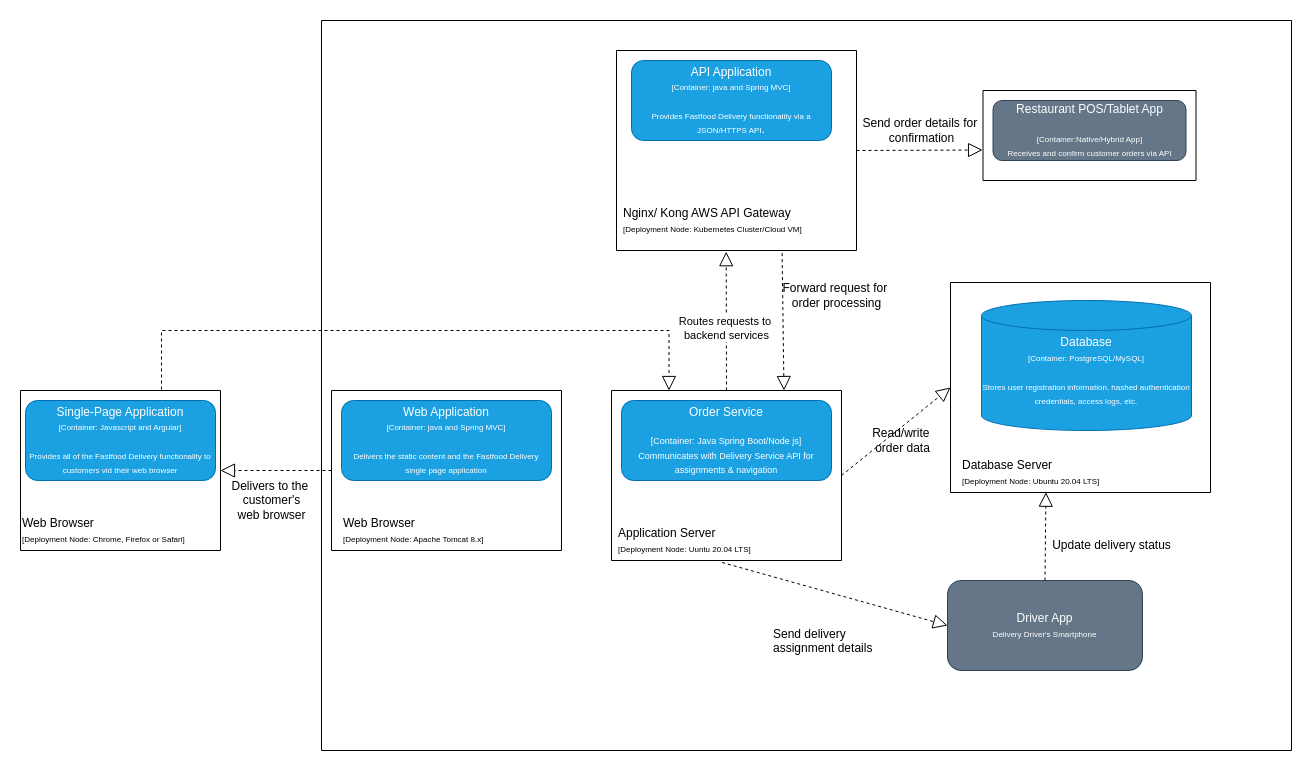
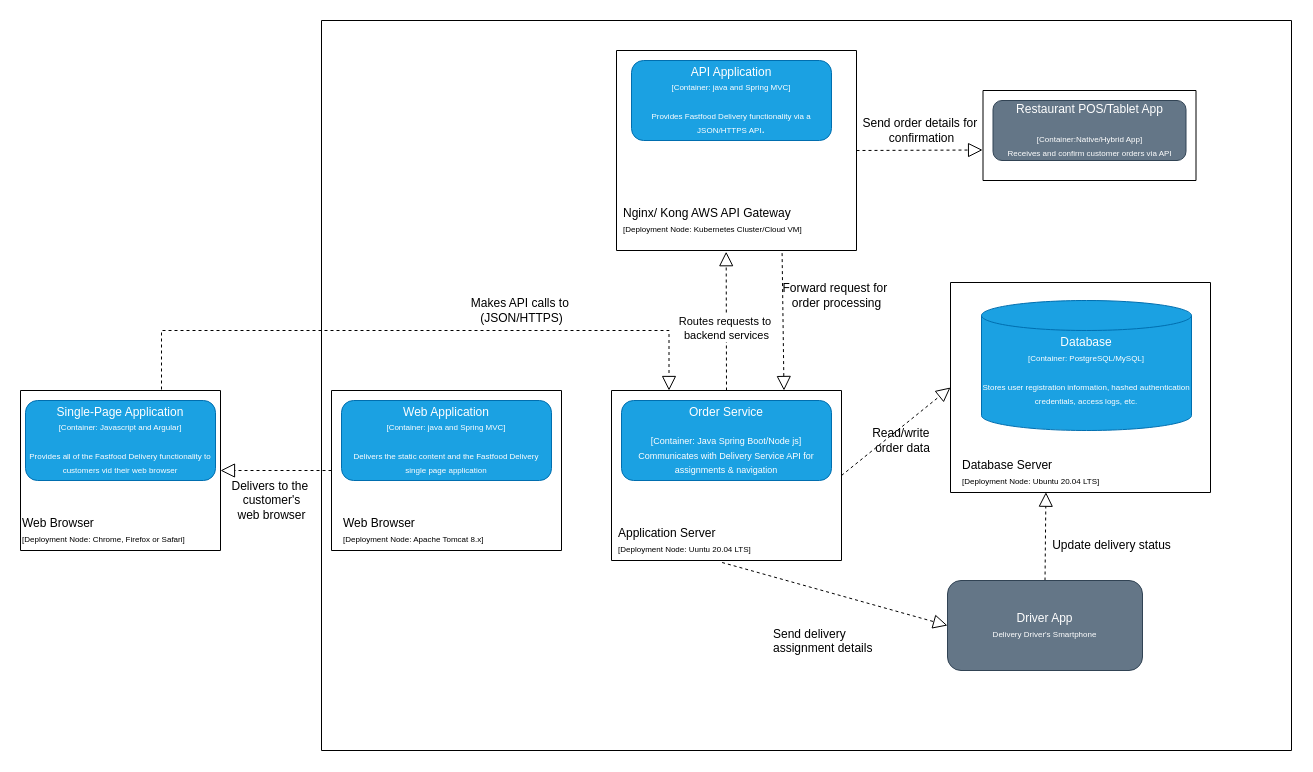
none -> (522, 311)
